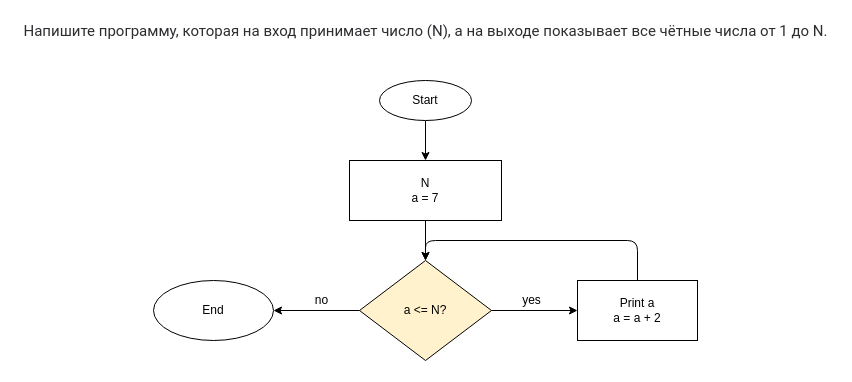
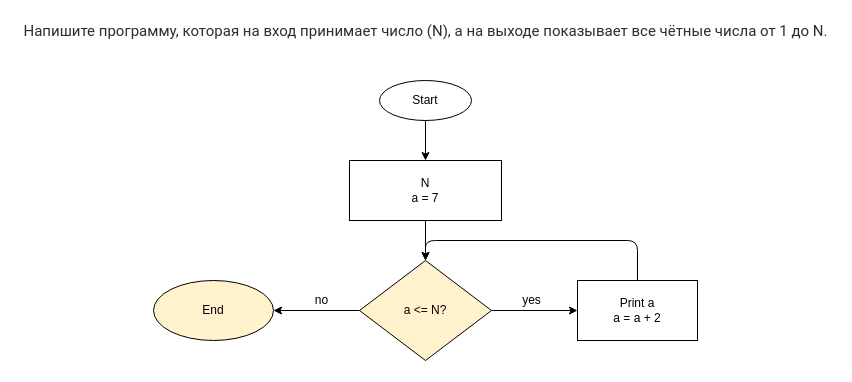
(214, 311) -> (214, 311)
